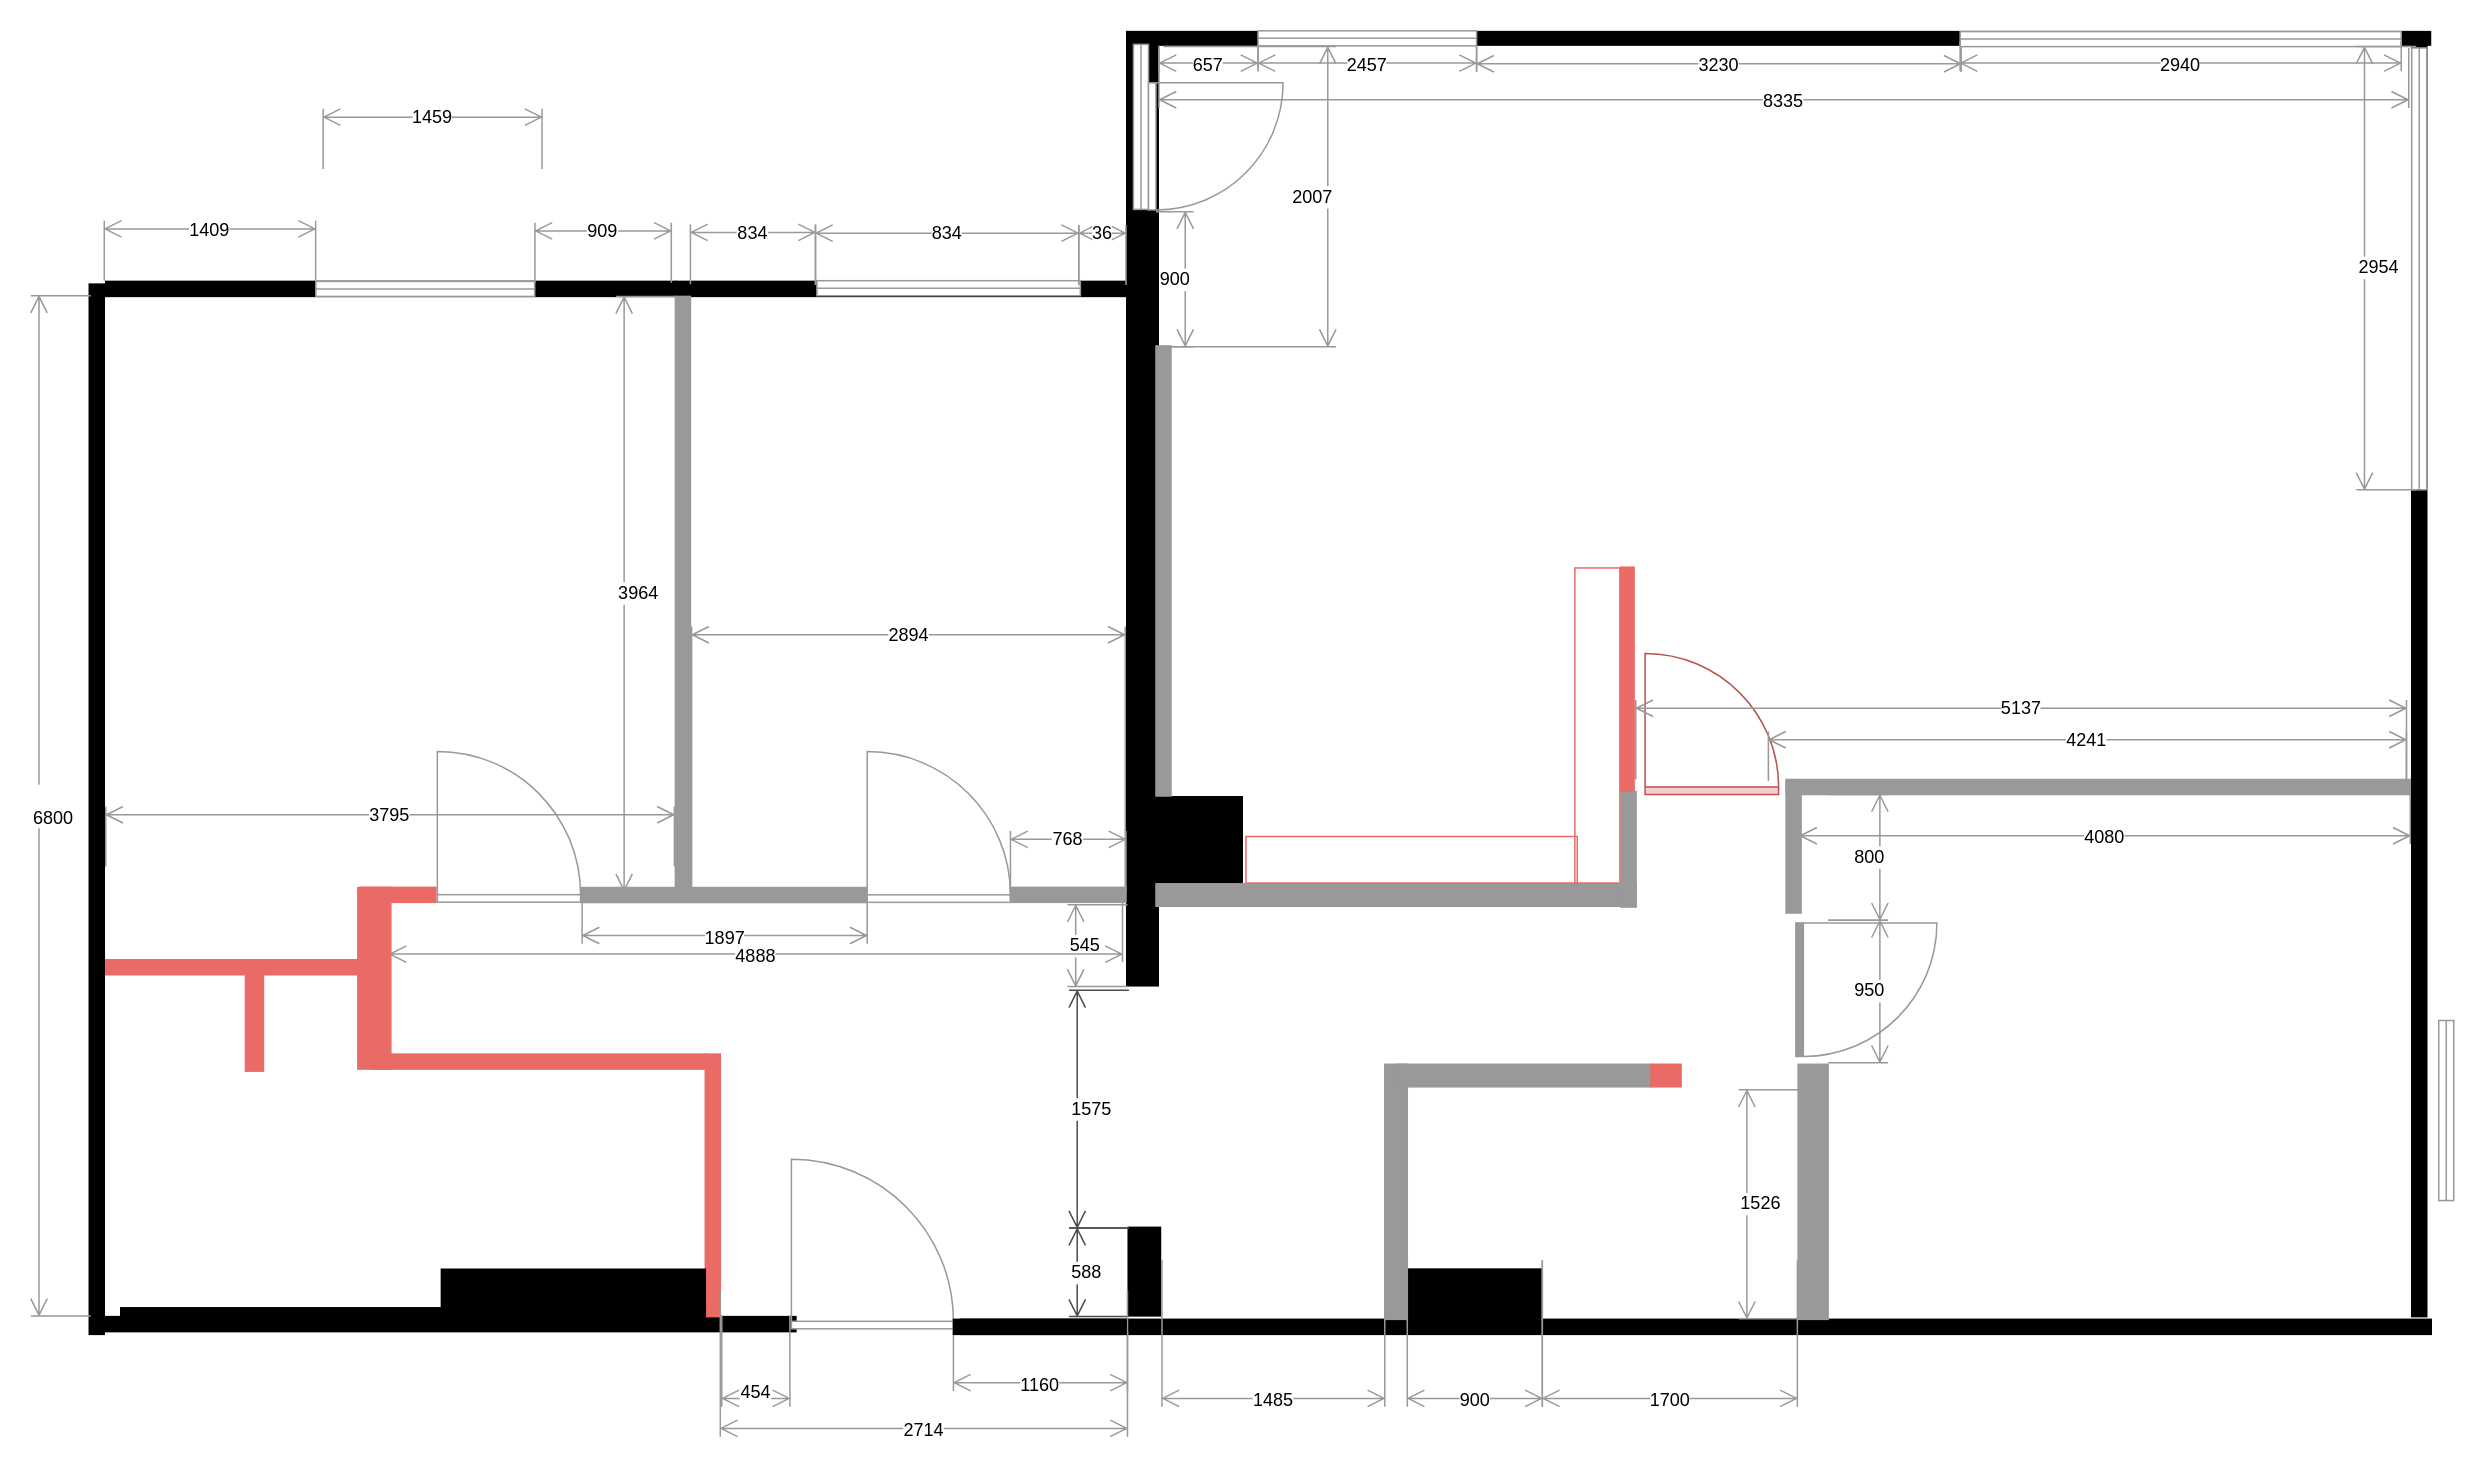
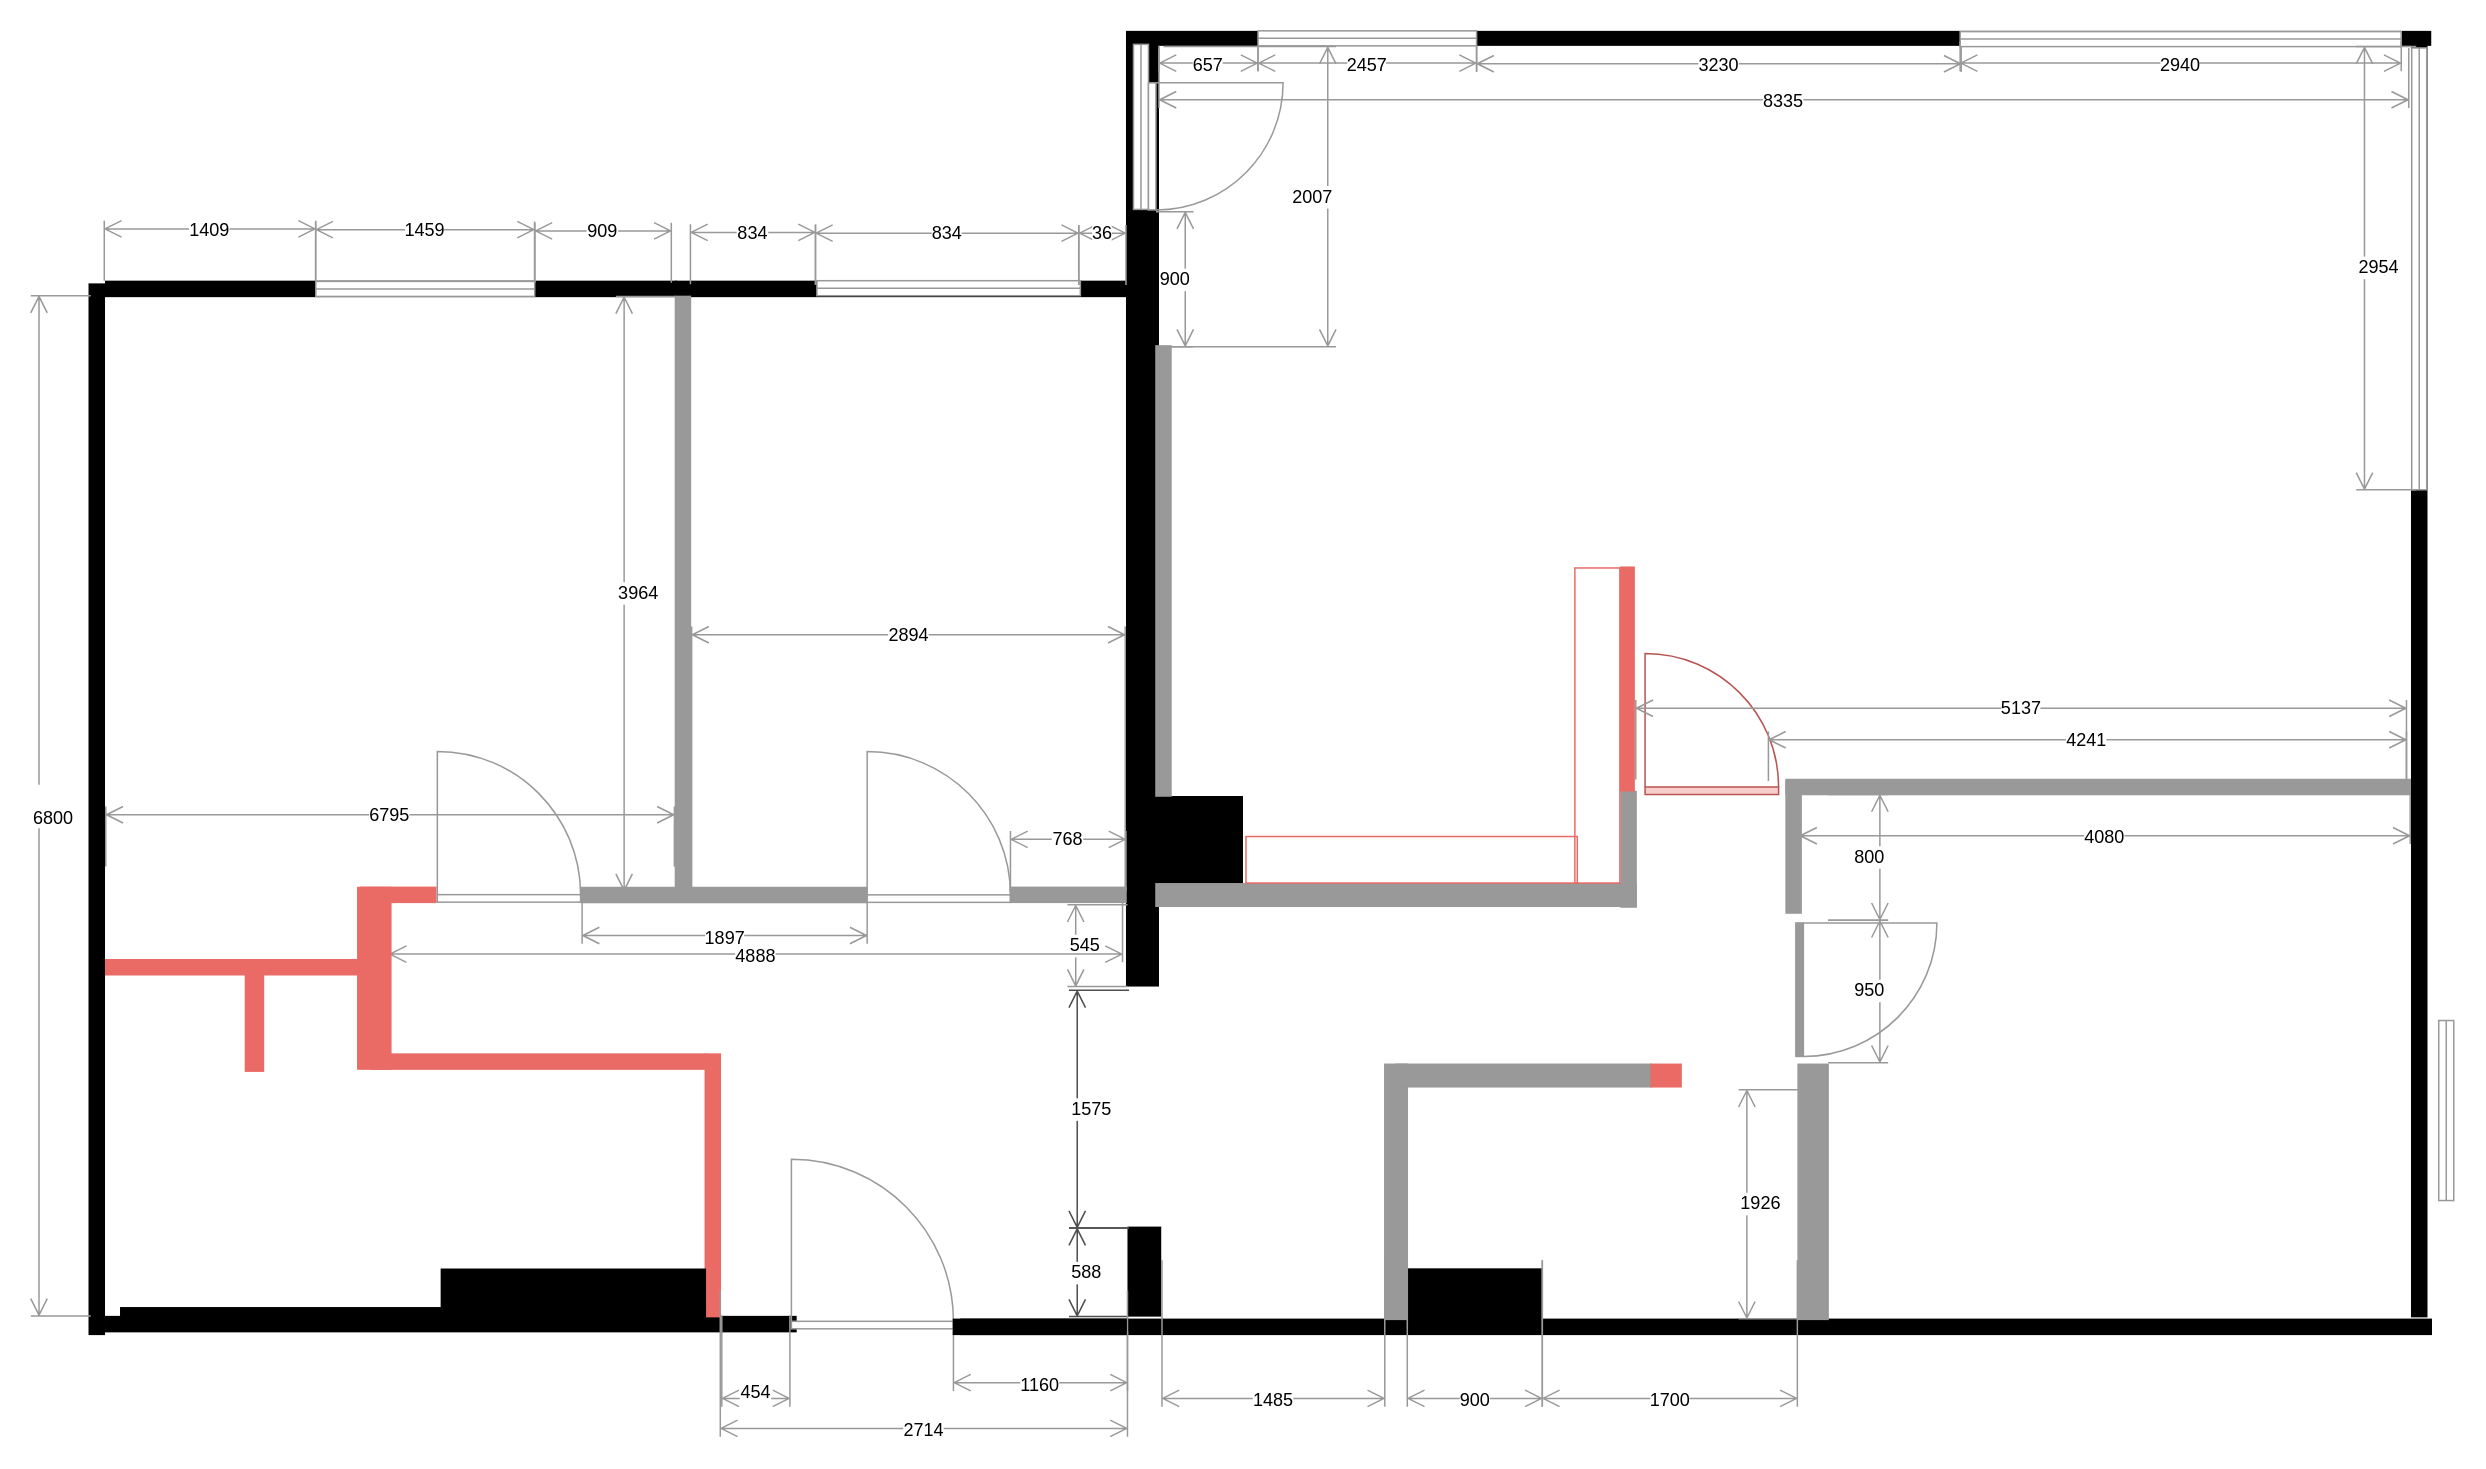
(433, 139) -> (425, 251)
(390, 816) -> (390, 816)
(1761, 1204) -> (1761, 1204)
